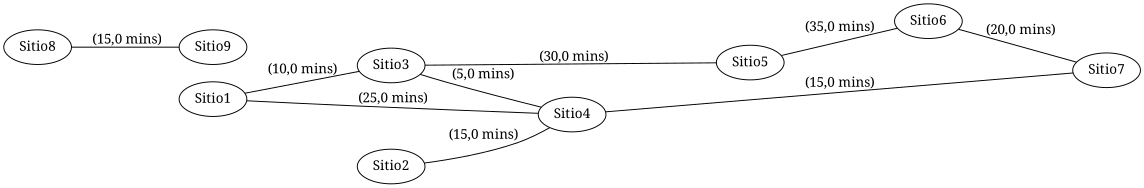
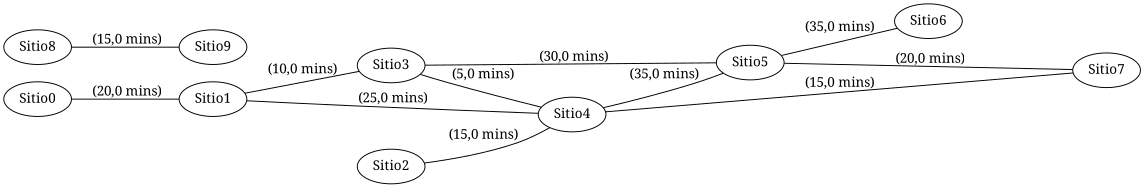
(1017, 46) -> (929, 66)
none -> (664, 92)
none -> (38, 99)
